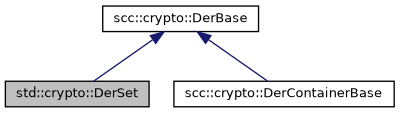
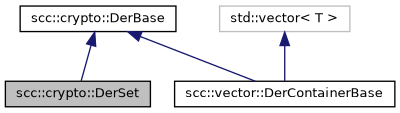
none -> (285, 19)
(77, 94) -> (78, 94)
(284, 94) -> (285, 94)
